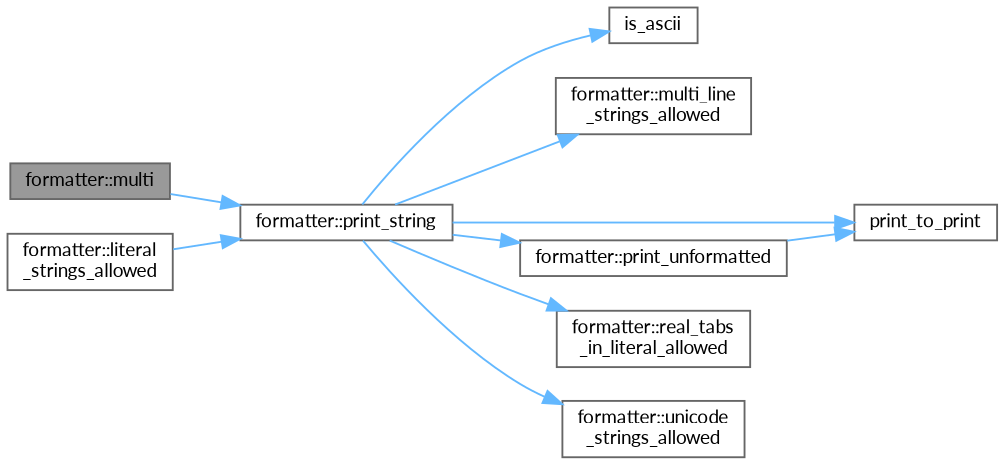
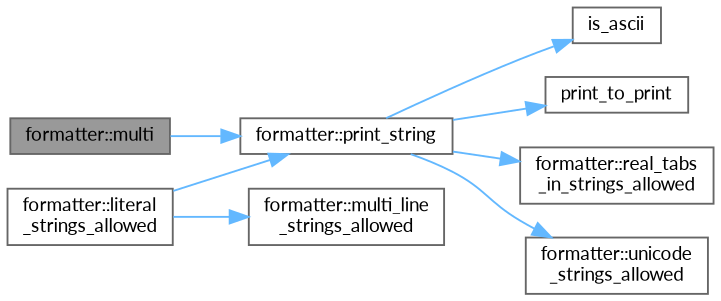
(477, 173) -> (201, 217)
(653, 258) -> none
(653, 339) -> (617, 176)
